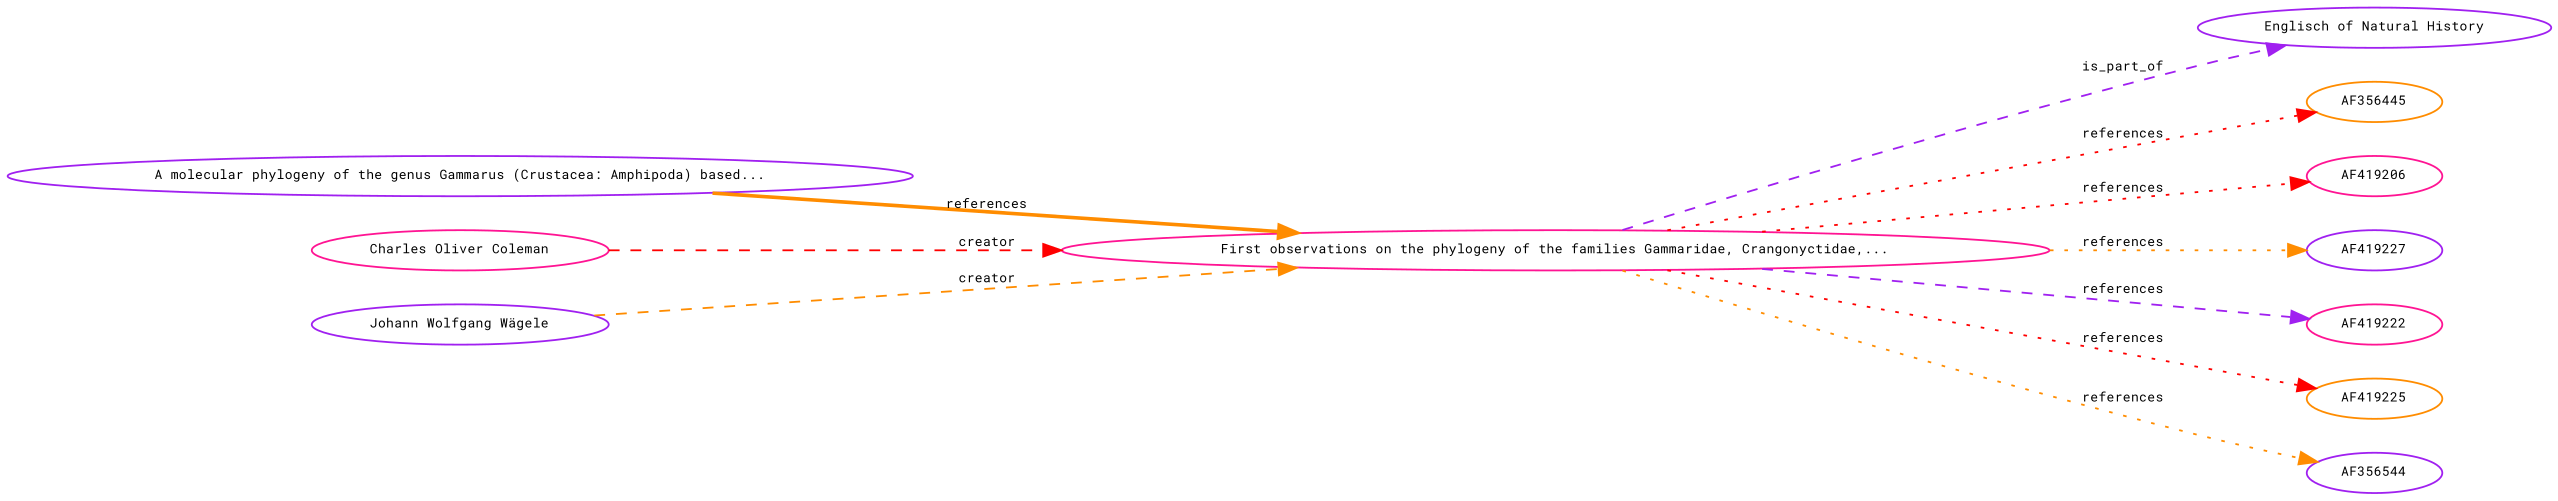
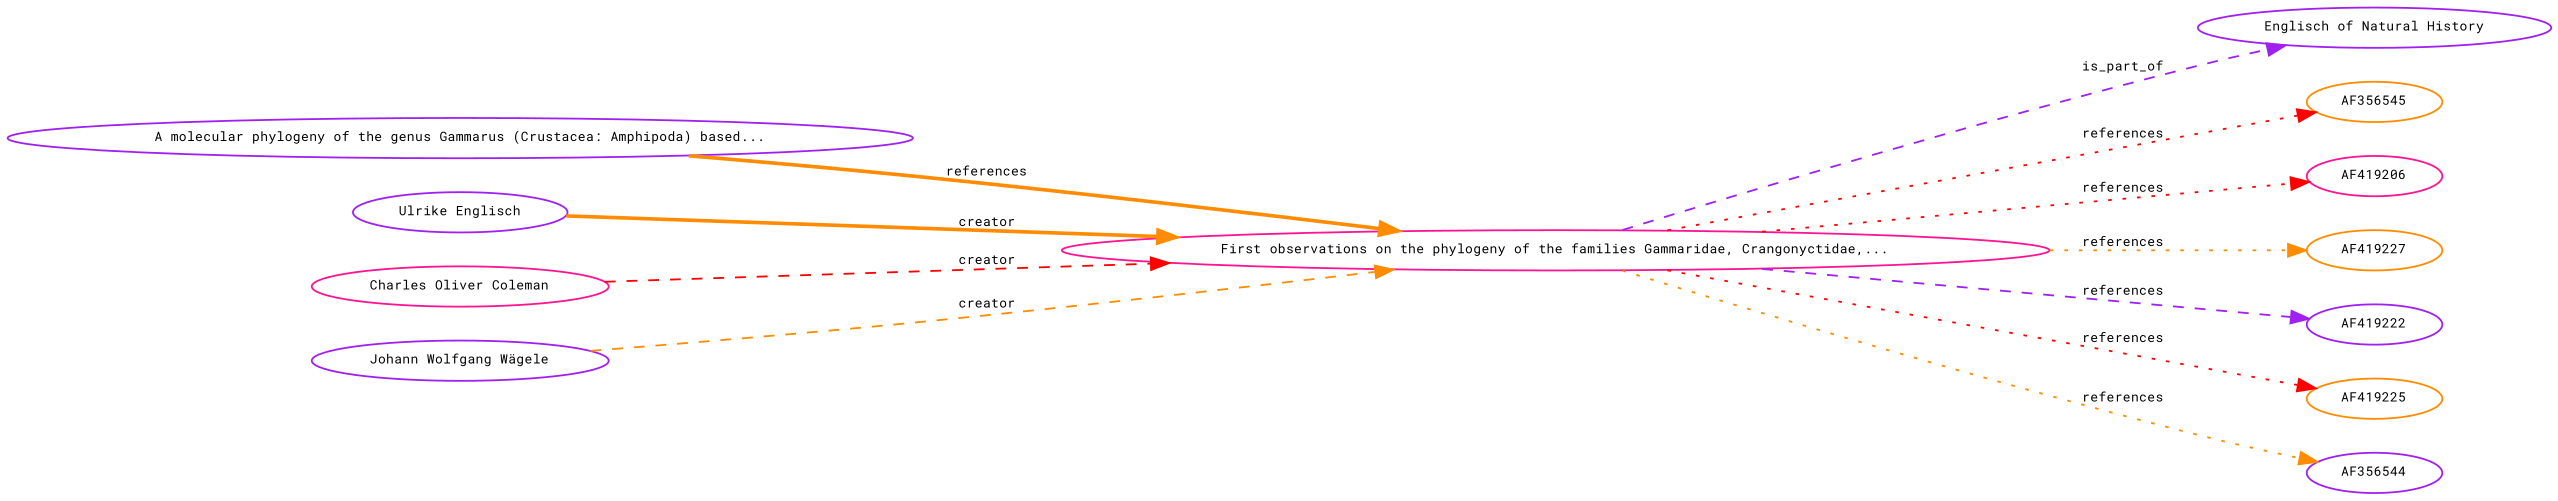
(2375, 102) -> (2375, 102)
none -> (460, 212)
(2375, 250) -> (2375, 250)
(2375, 325) -> (2375, 325)
